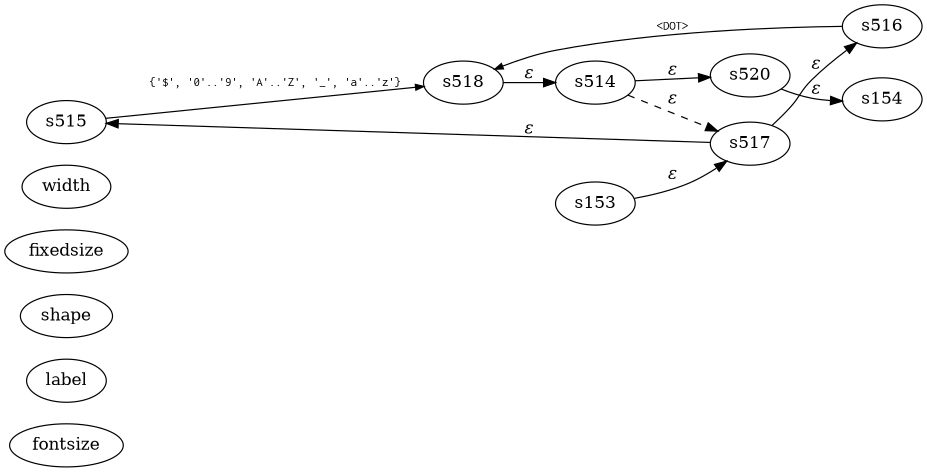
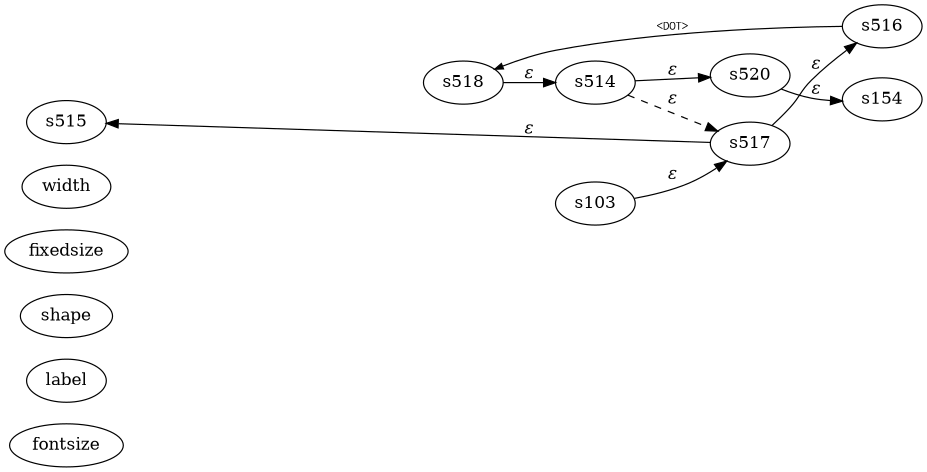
(260, 103) -> none
(595, 204) -> (595, 204)
